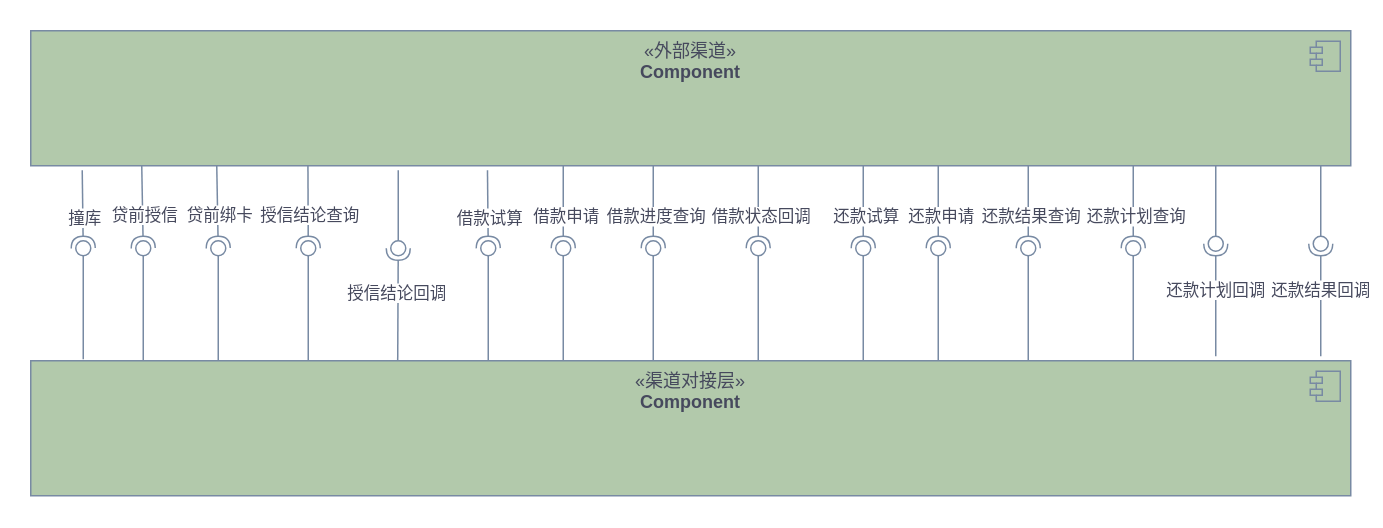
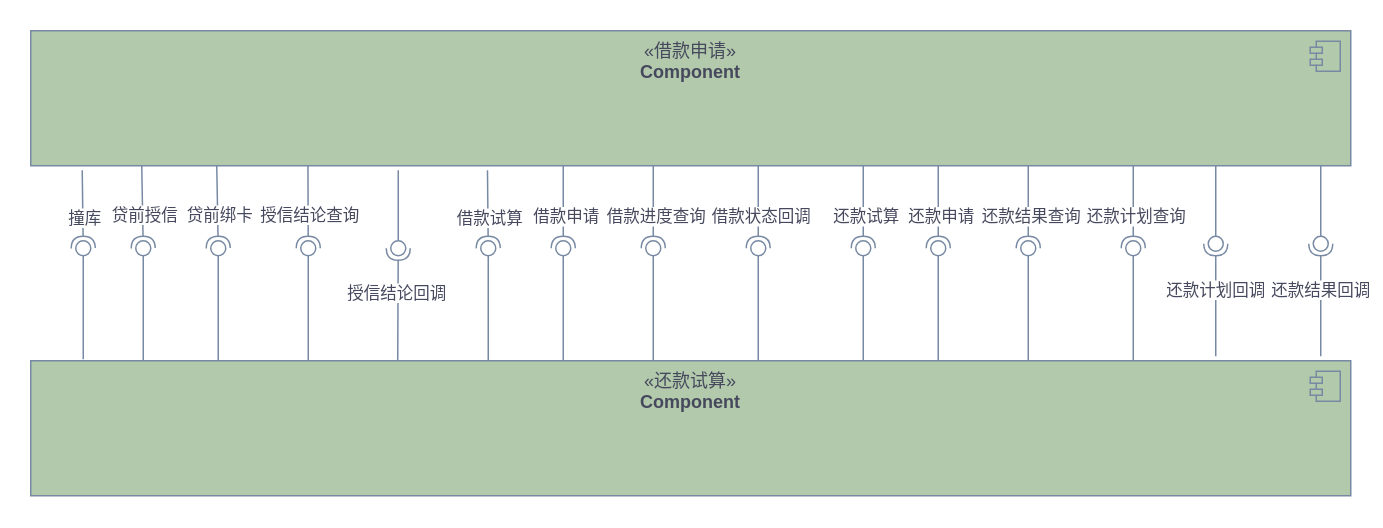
(691, 63) -> (691, 63)
(691, 393) -> (691, 393)
